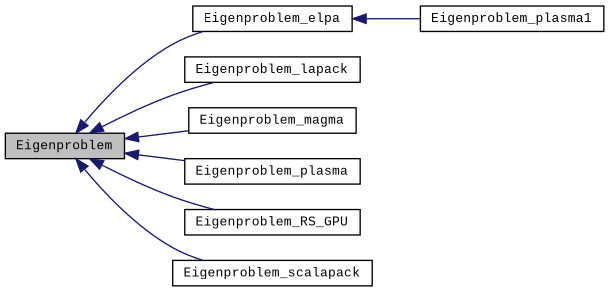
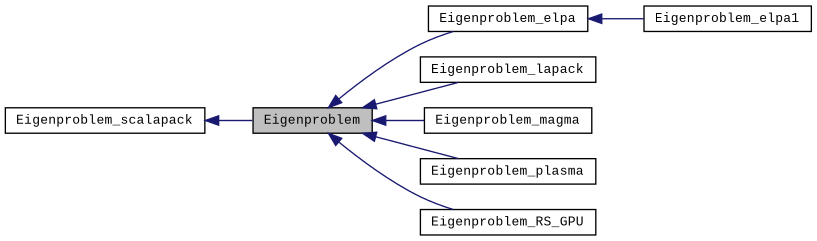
(512, 19) -> (728, 19)
(138, 223) -> (236, 121)
